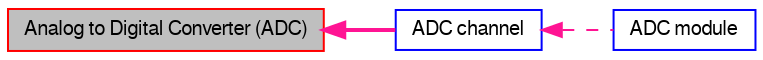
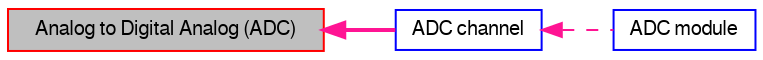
(166, 30) -> (166, 30)
